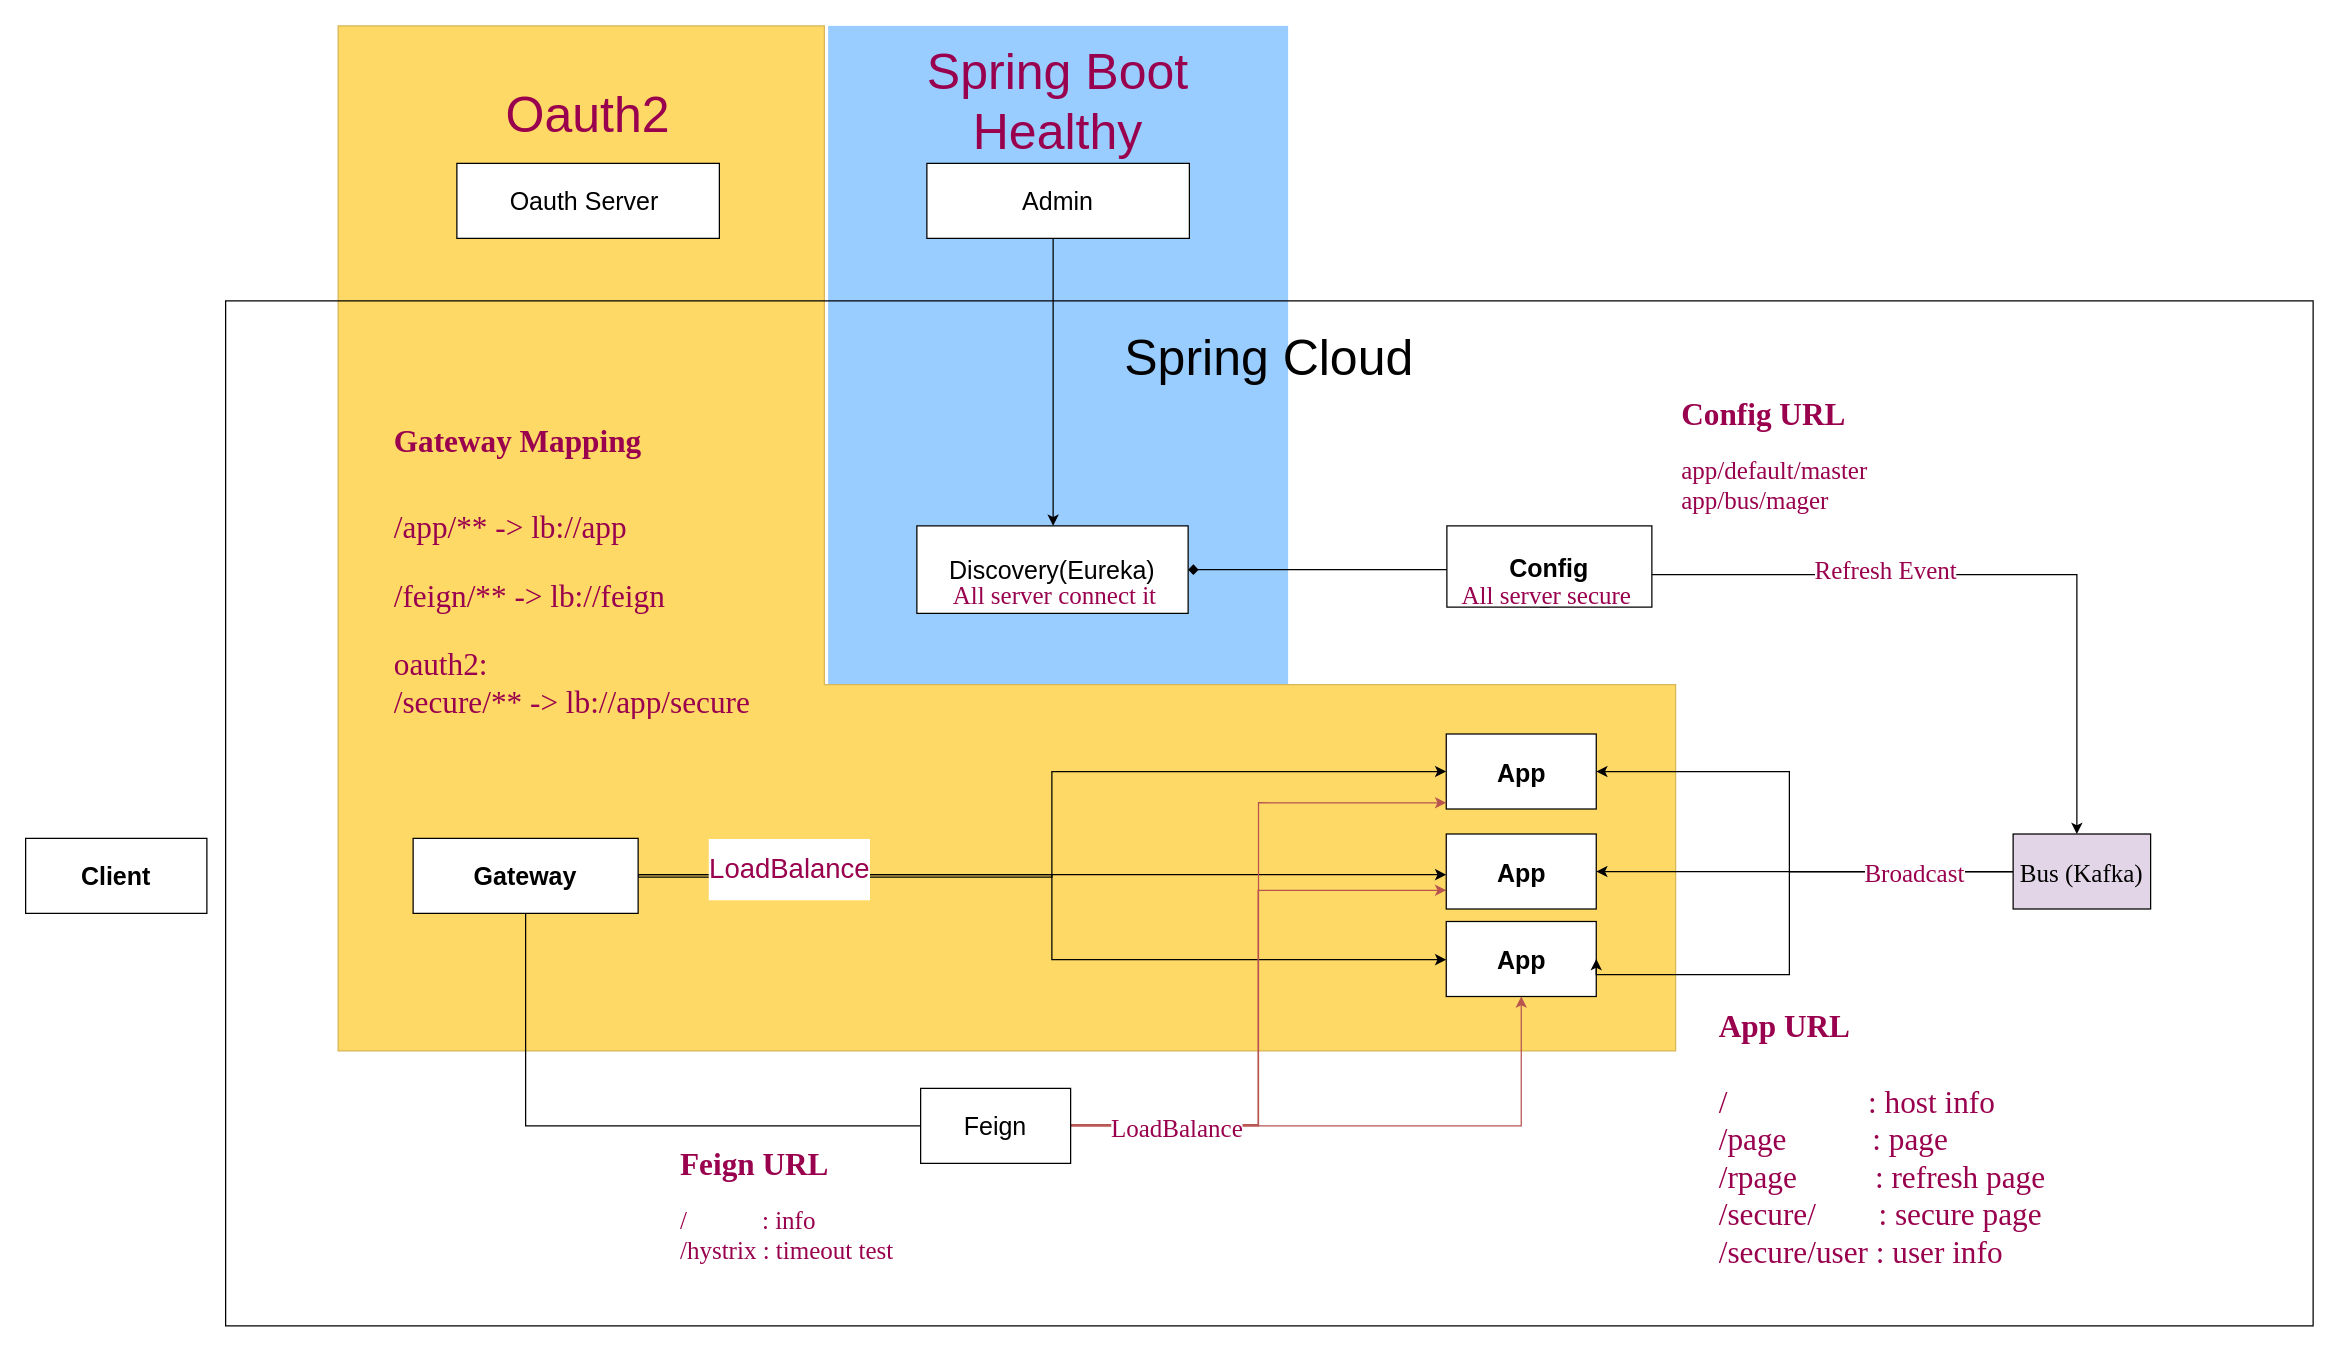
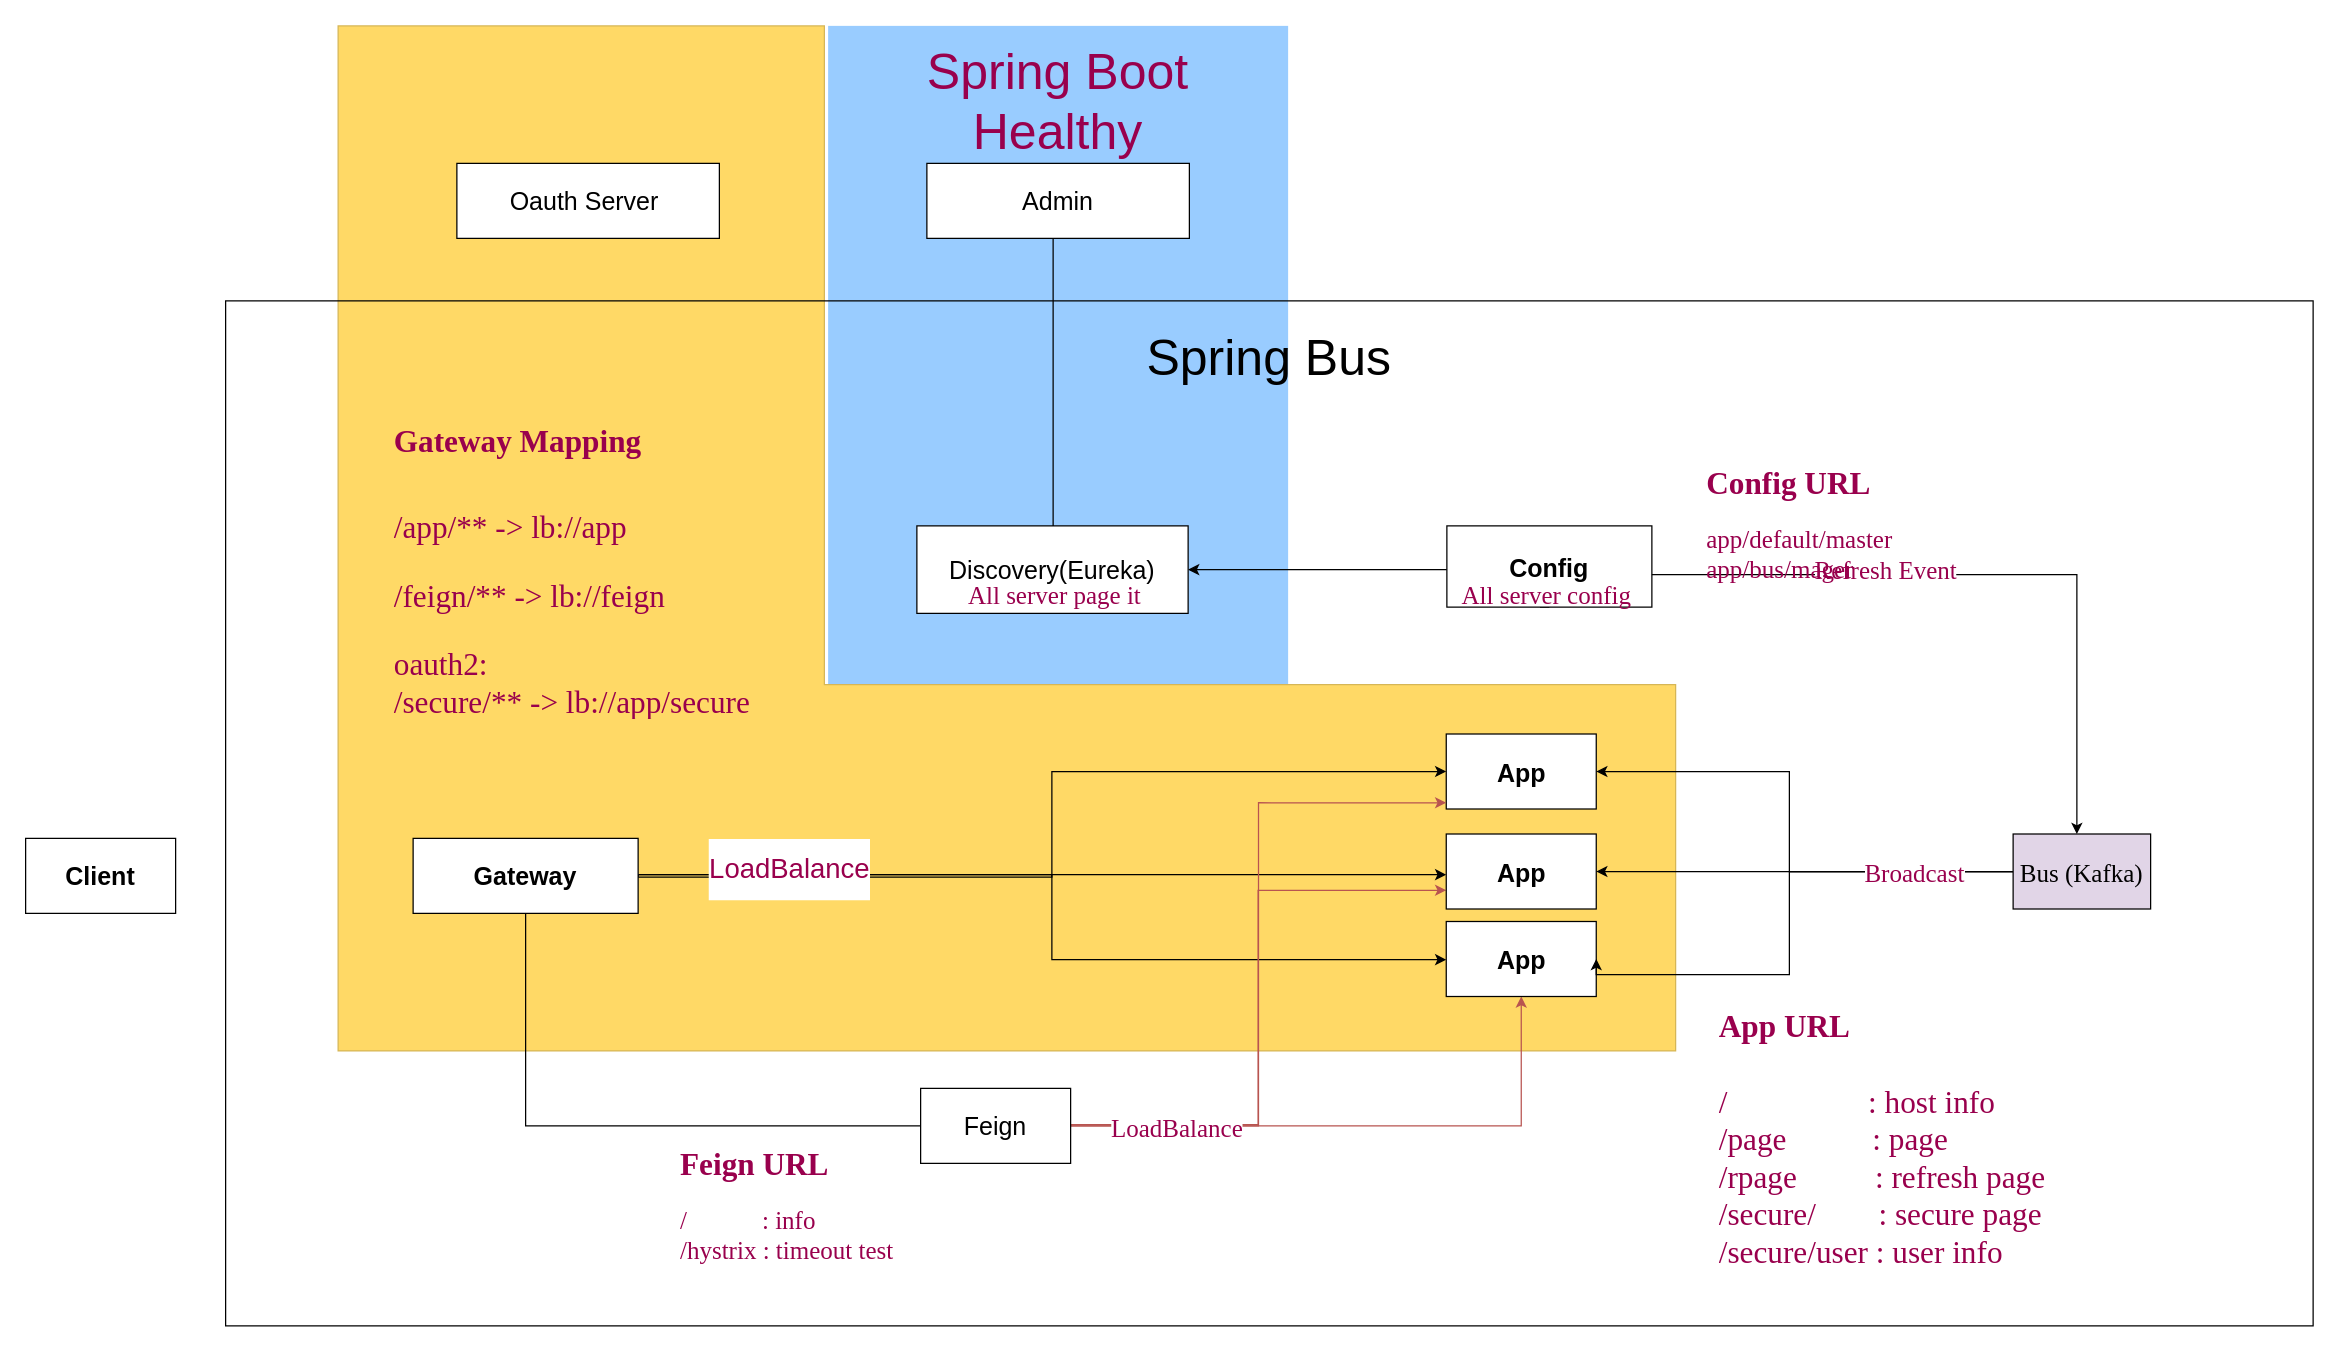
(588, 113) -> none
(1269, 358) -> (1269, 358)
(1780, 457) -> (1805, 526)
(1053, 516) -> (1053, 519)
(1199, 569) -> (1198, 569)
(1058, 594) -> (1058, 594)
(1547, 594) -> (1547, 594)
(116, 876) -> (101, 876)
